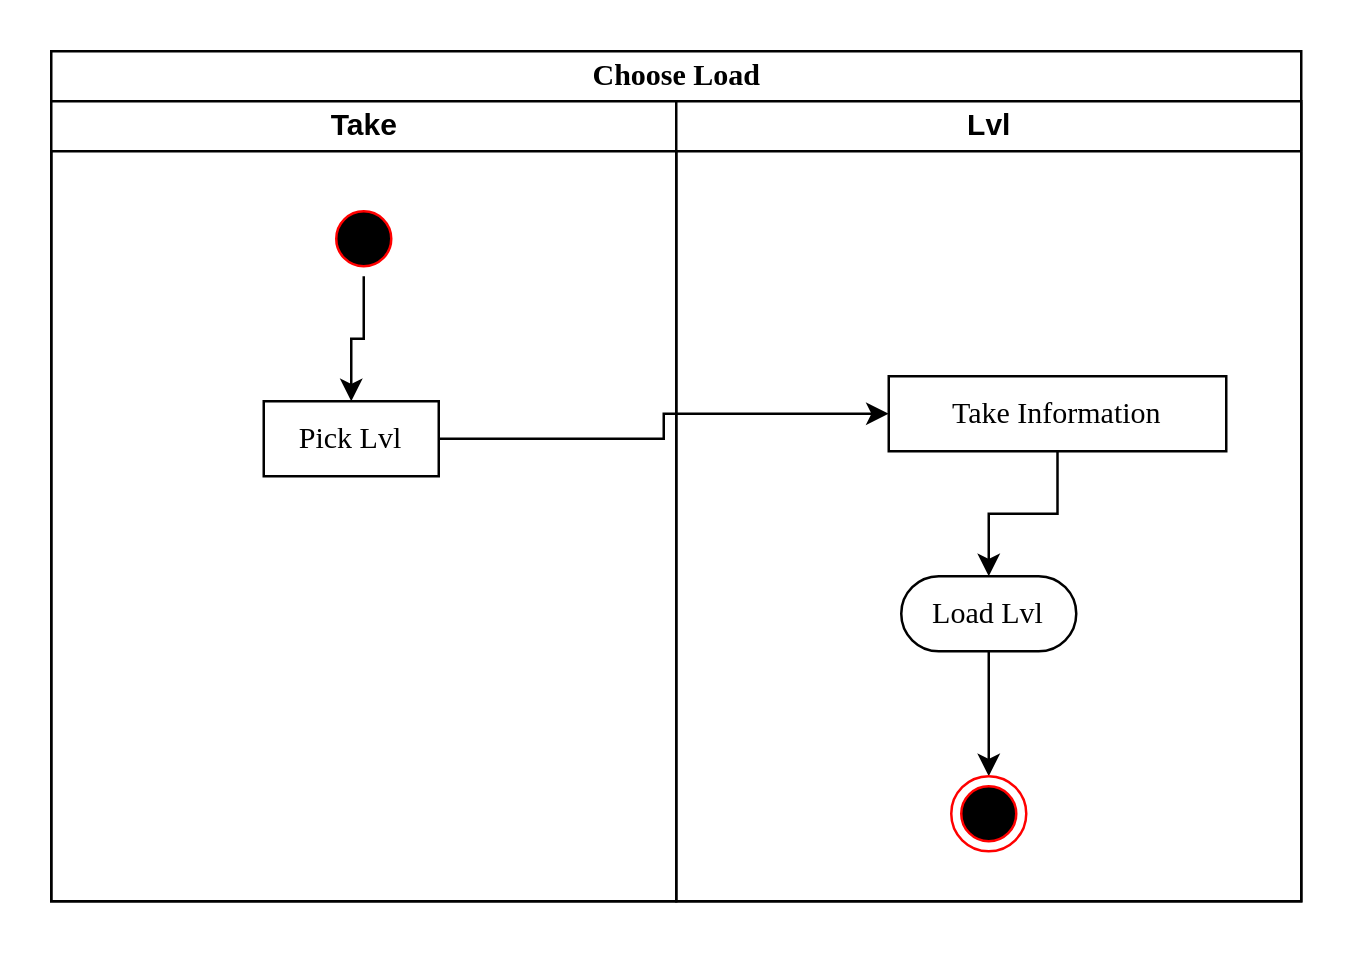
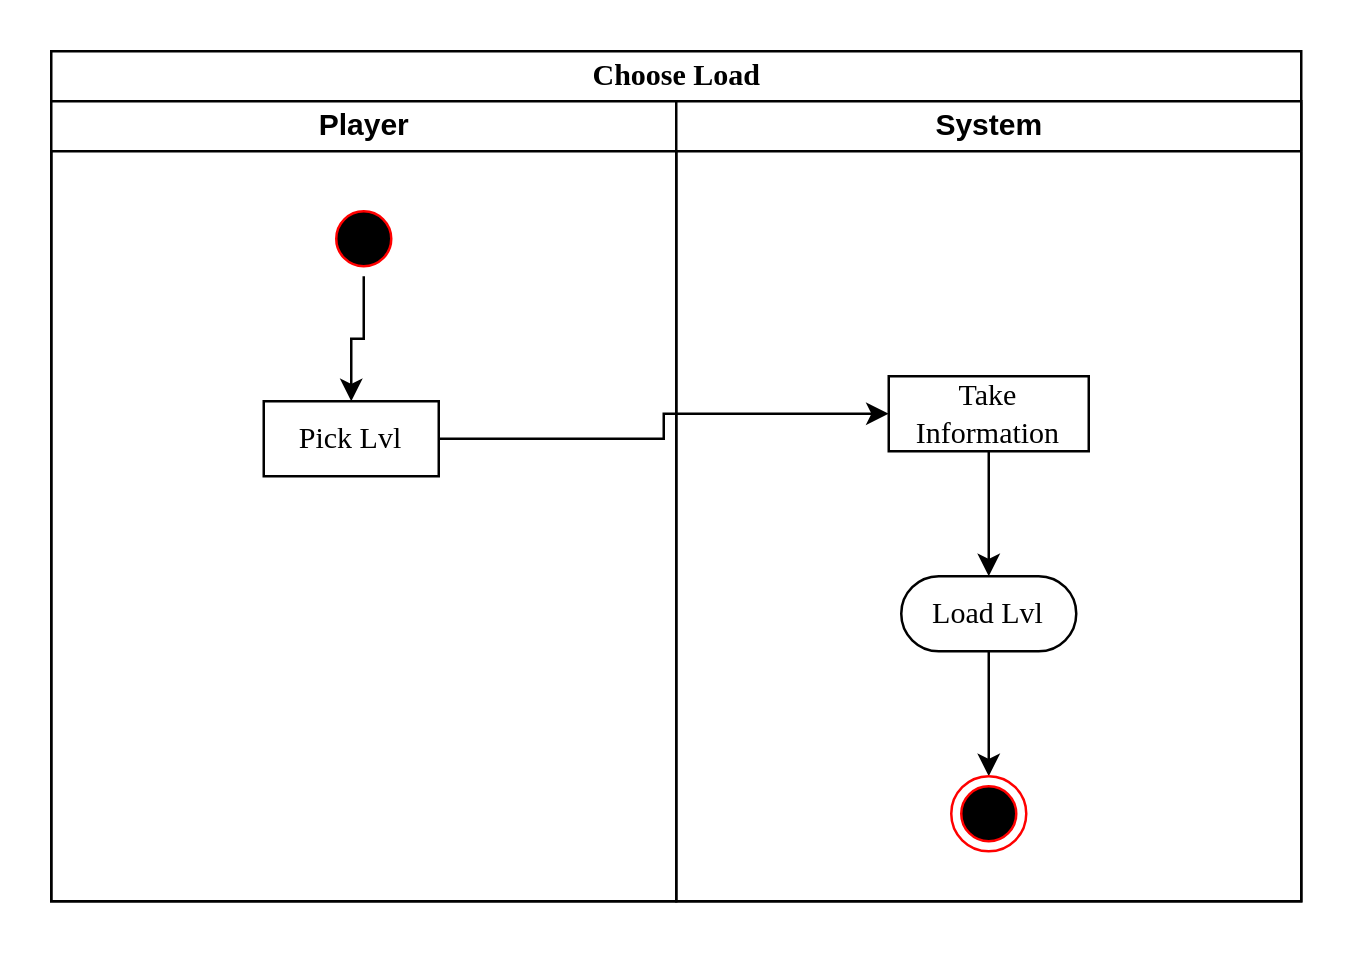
(365, 126) -> (365, 126)
(990, 126) -> (990, 126)
(1058, 414) -> (989, 414)
